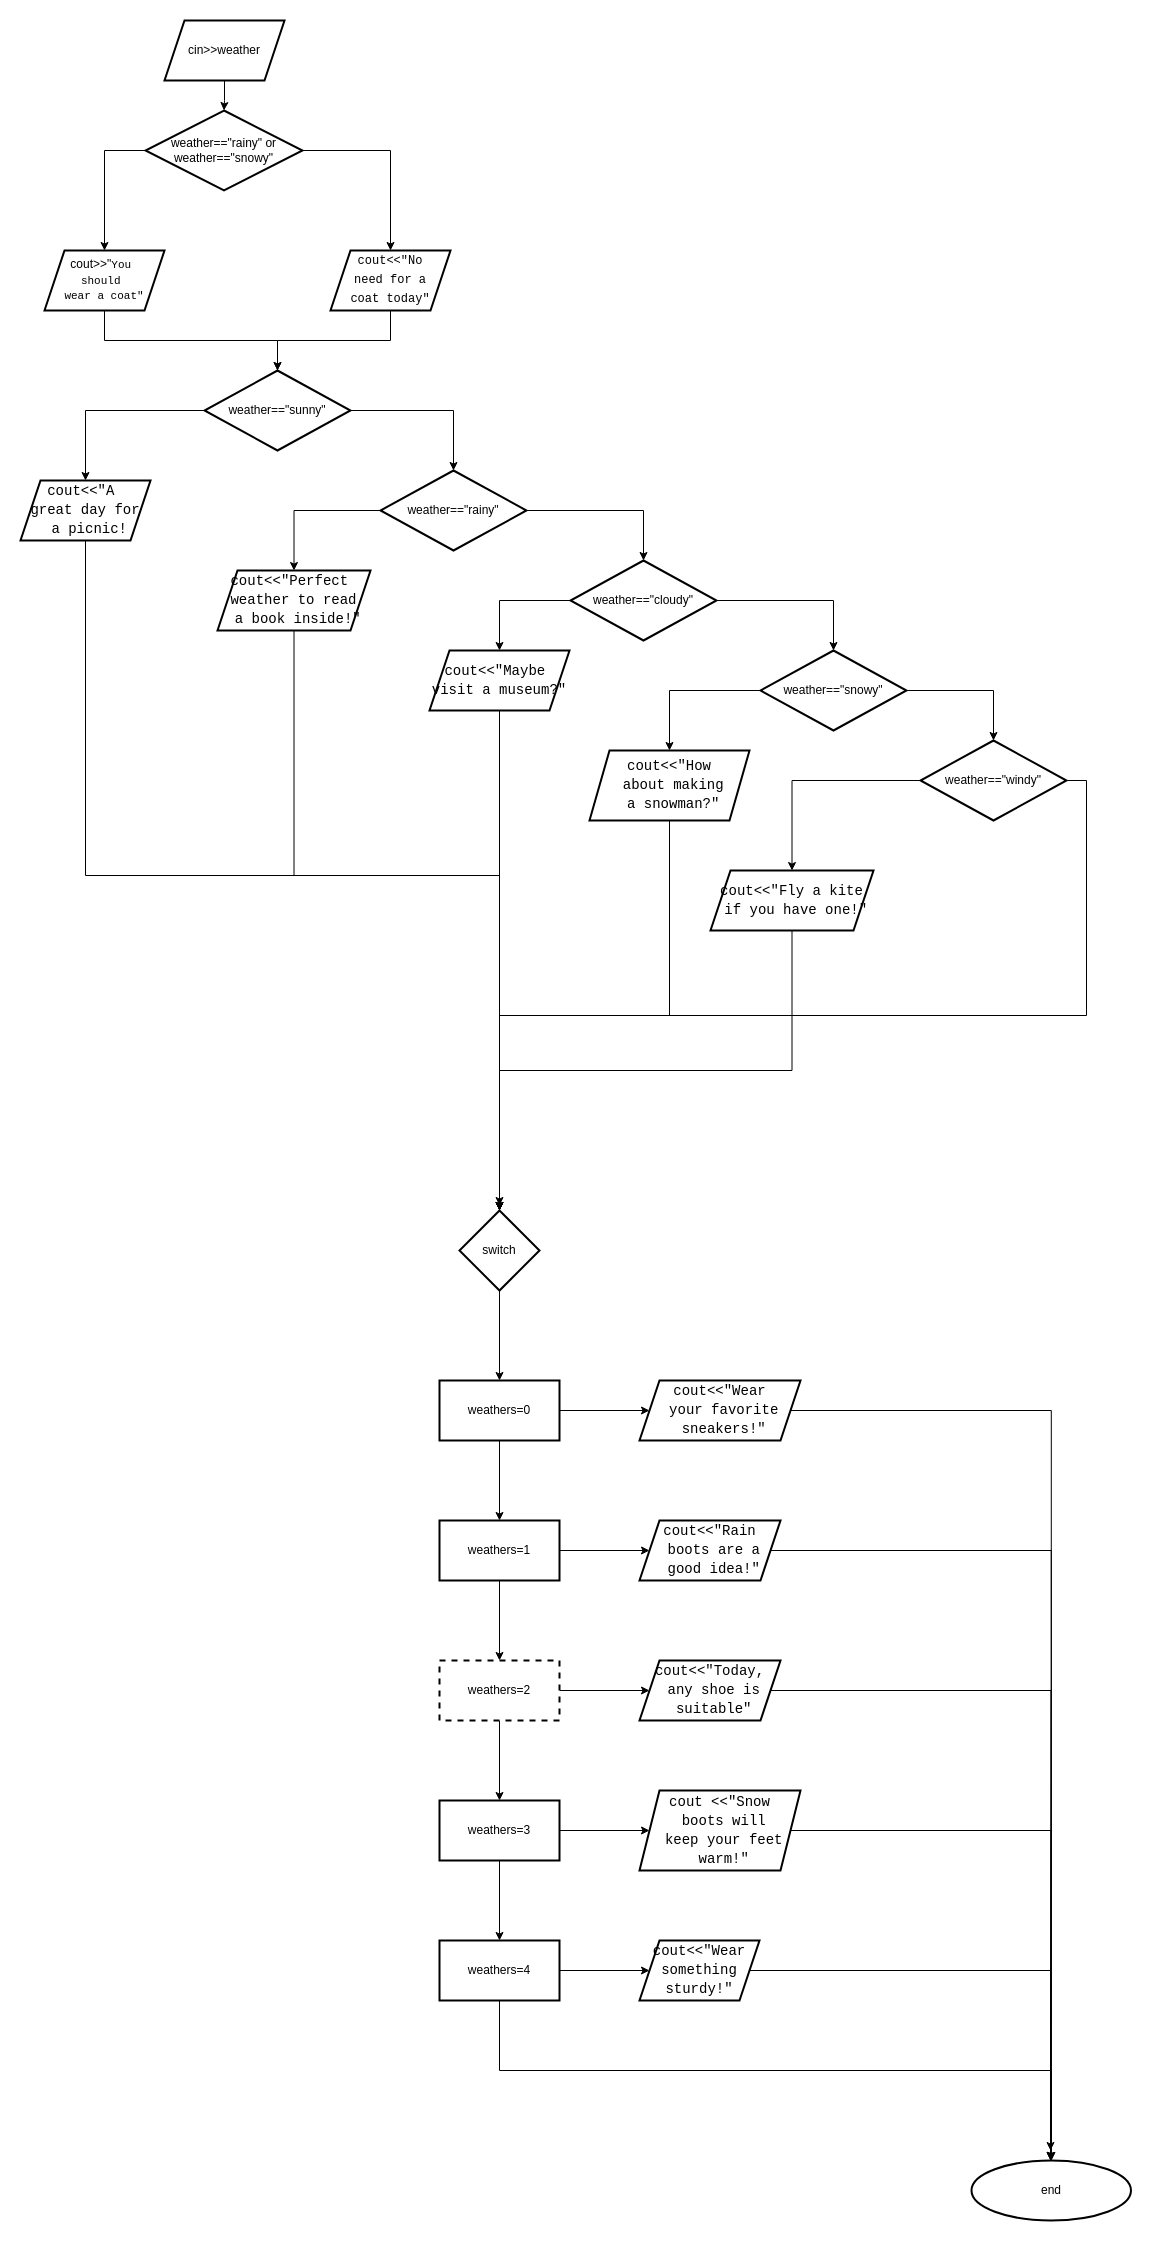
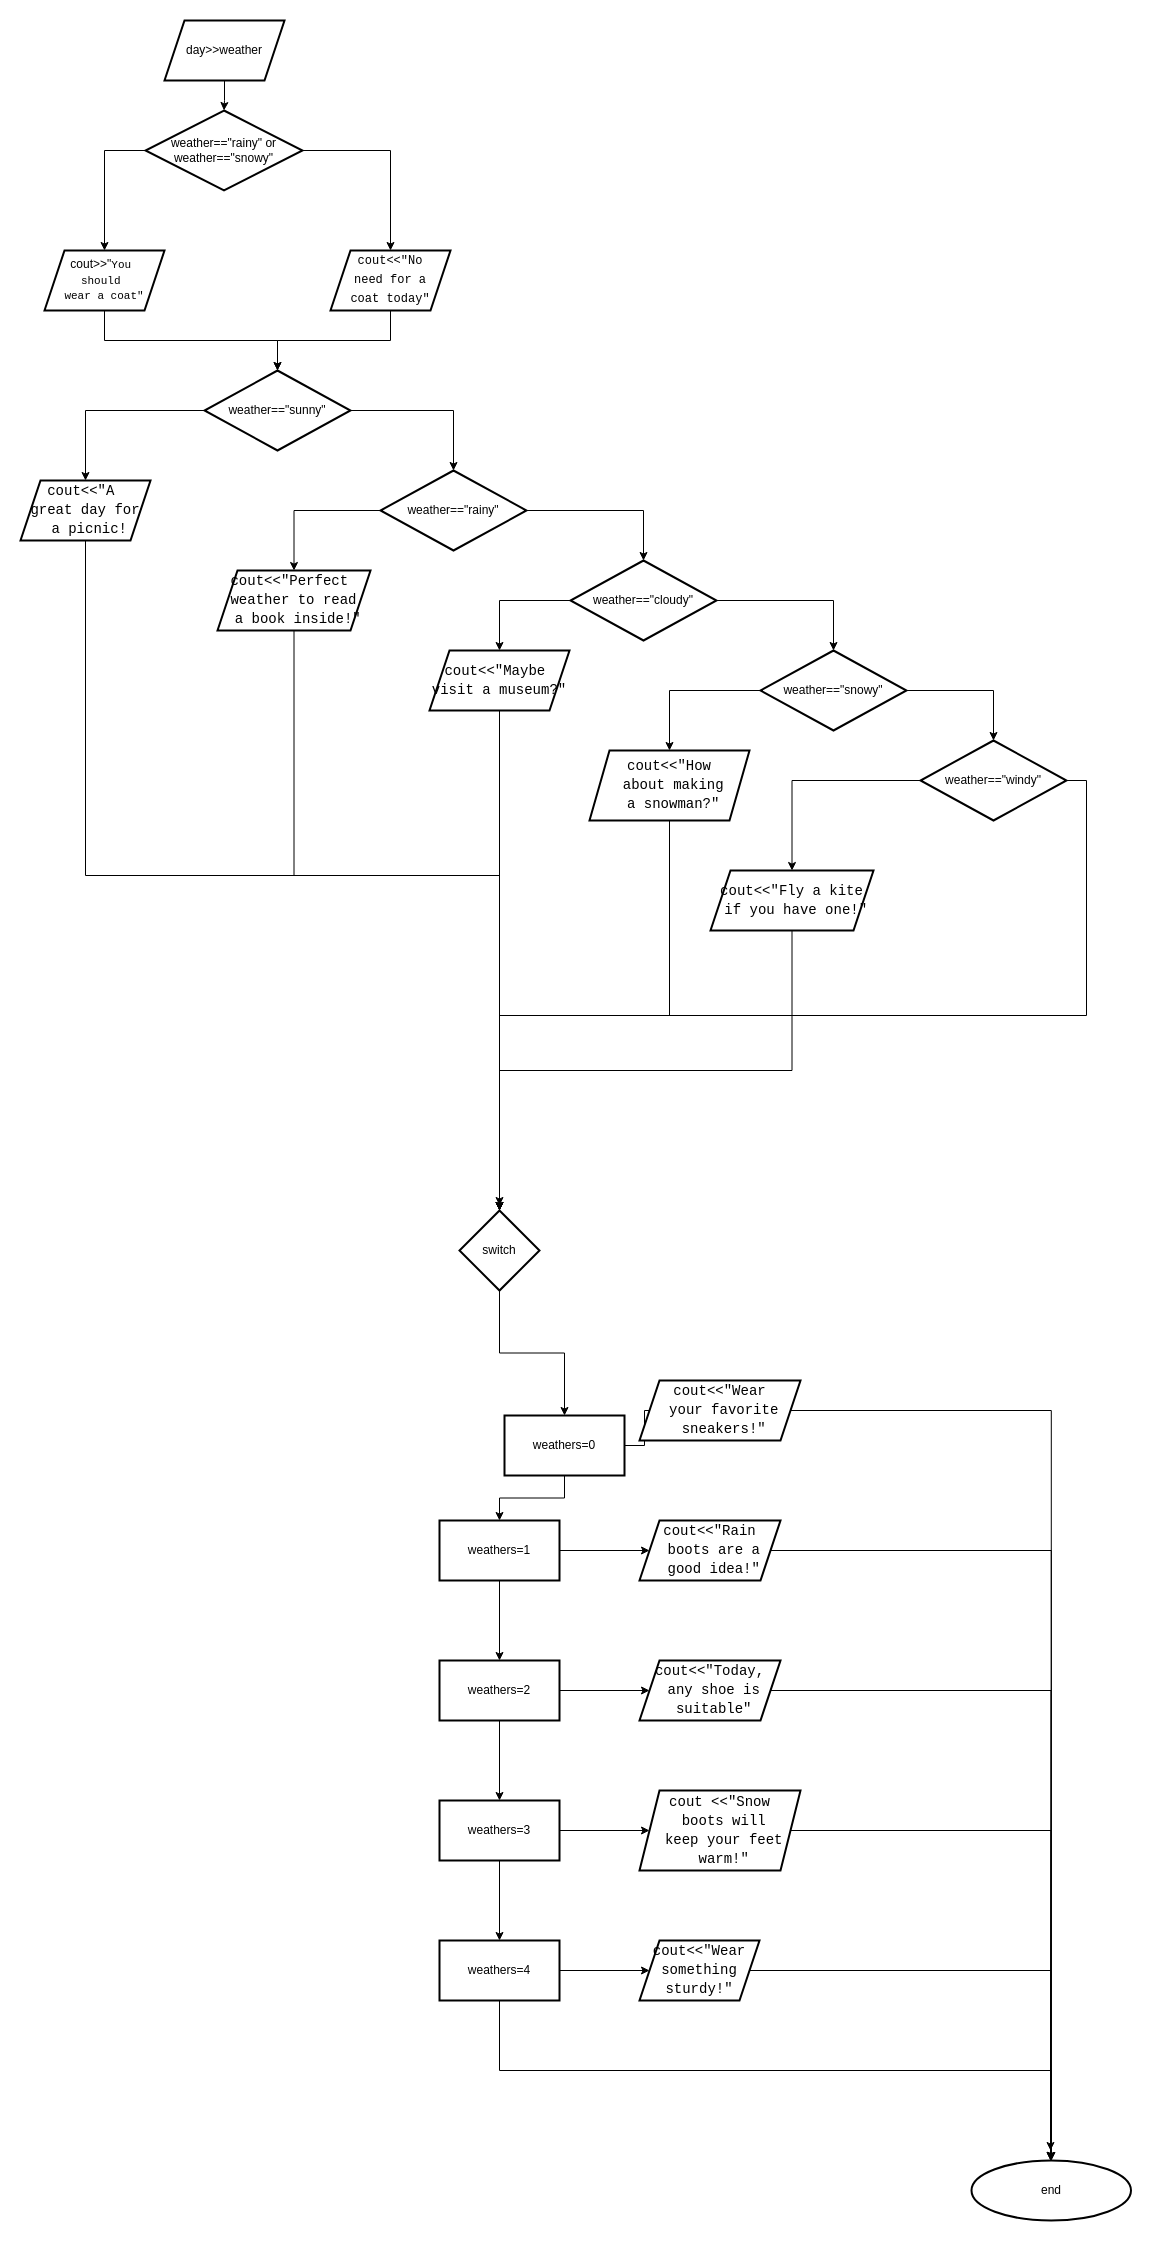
(225, 51) -> (225, 51)
(500, 1411) -> (565, 1446)
(500, 1691) -> (500, 1691)
